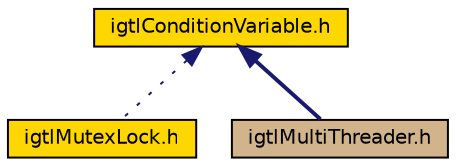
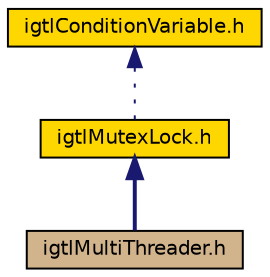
(288, 90) -> (135, 205)
